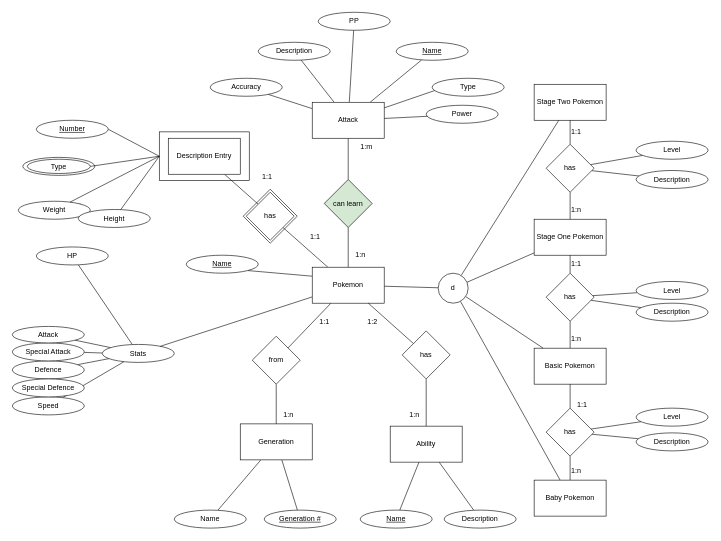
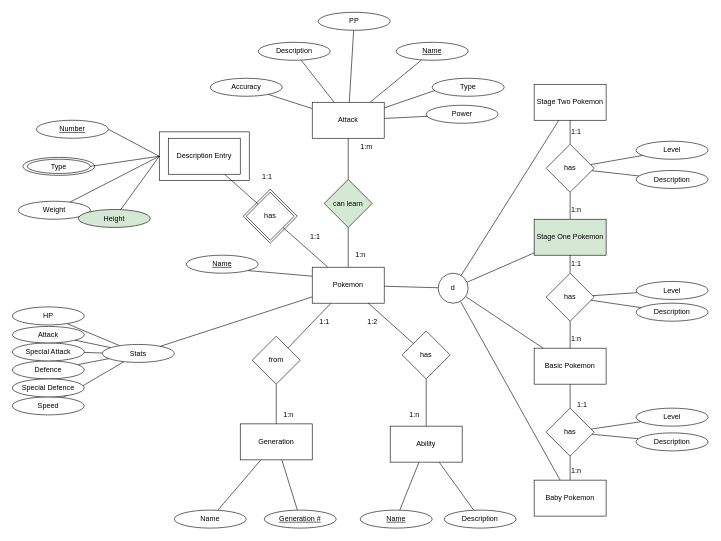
(114, 219) -> (114, 219)
(570, 237) -> (570, 237)
(72, 256) -> (48, 316)
